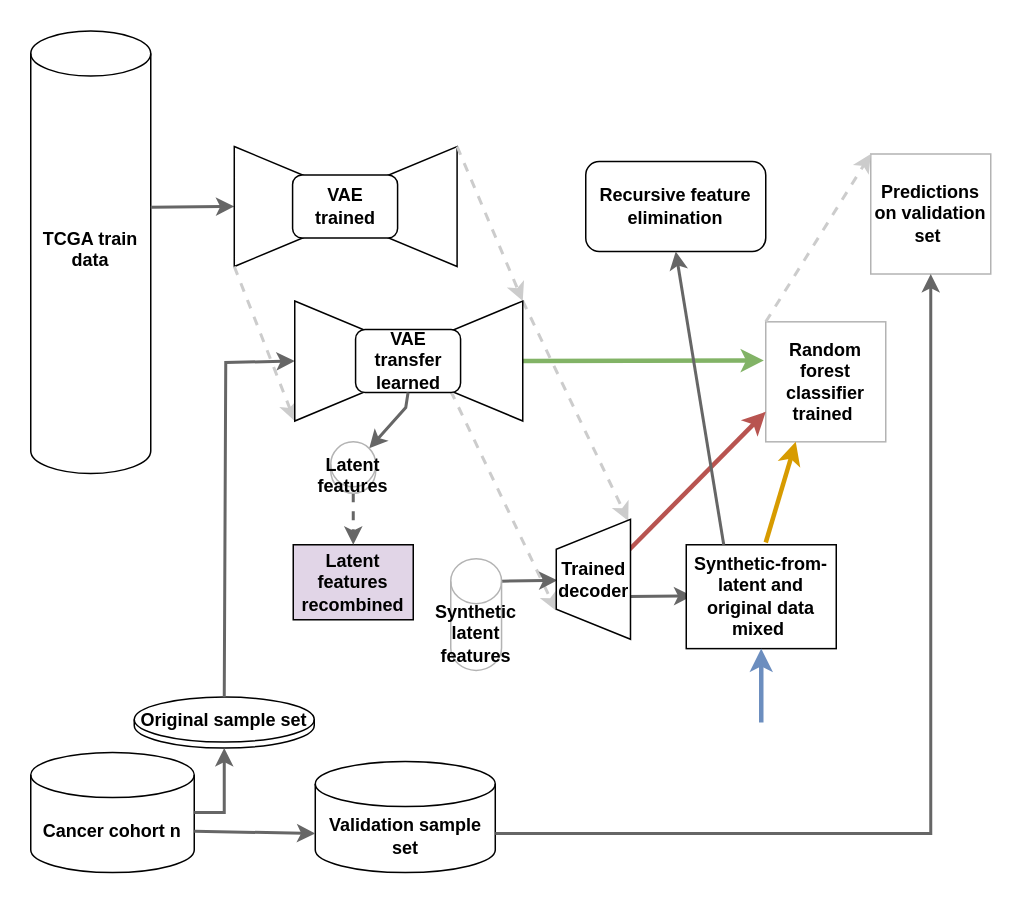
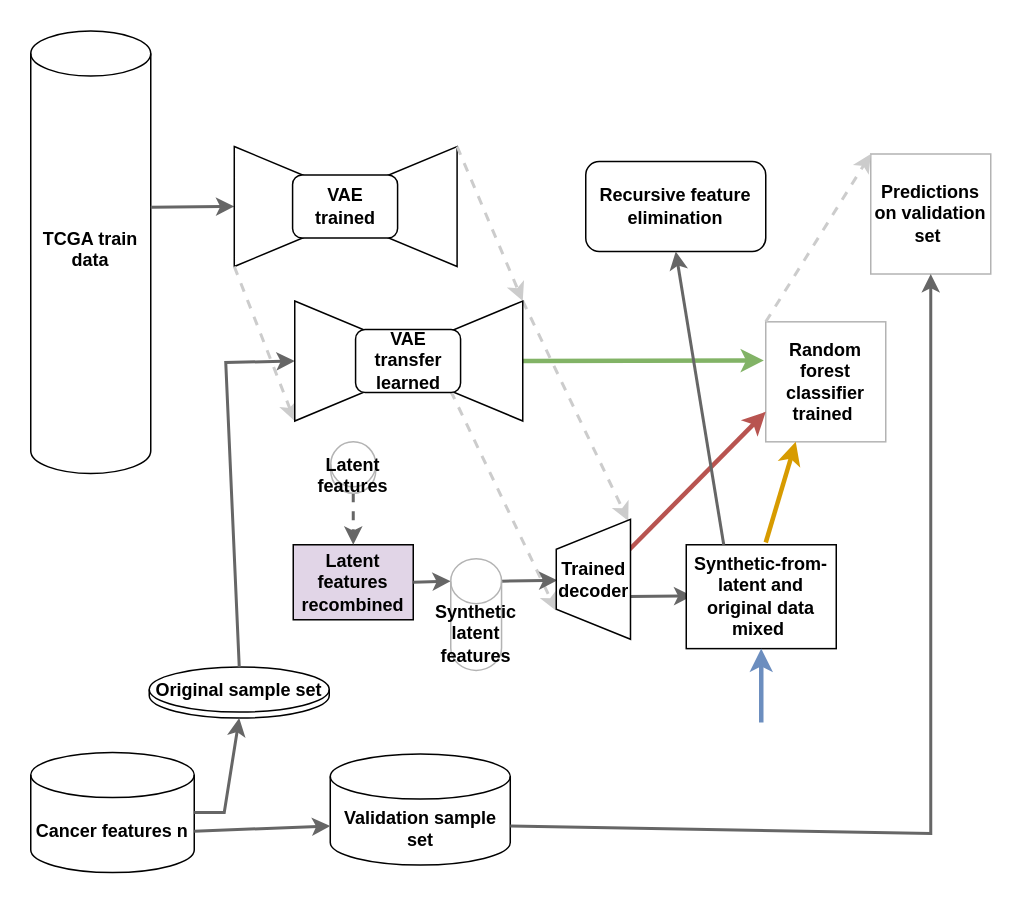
(397, 417) -> none
none -> (425, 582)
(224, 722) -> (239, 692)
(405, 817) -> (420, 809)
(113, 832) -> (113, 832)
